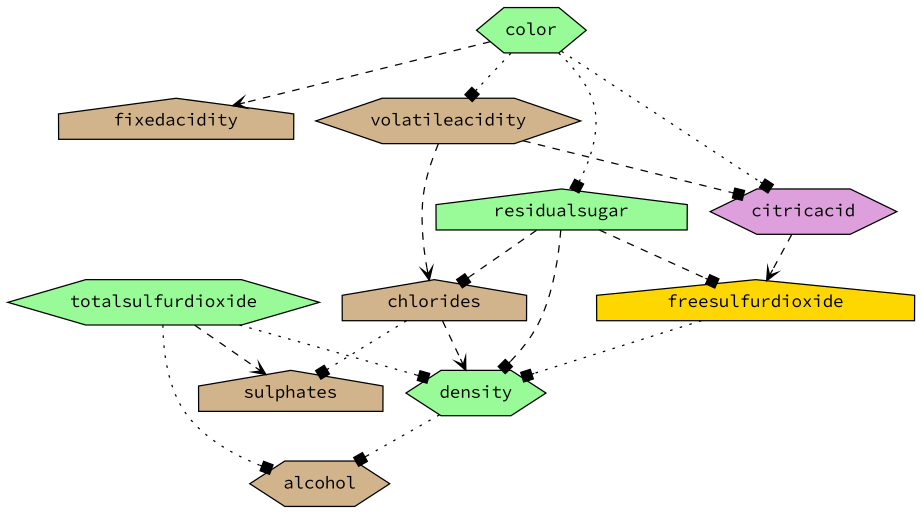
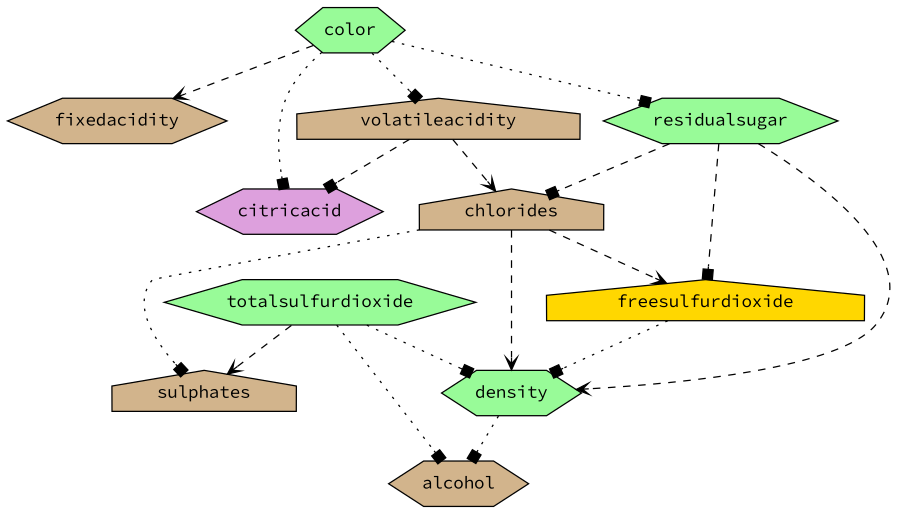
(176, 121) -> (117, 121)
(448, 121) -> (438, 121)
(562, 212) -> (721, 121)
(782, 252) -> (602, 254)
(548, 300) -> (853, 341)
